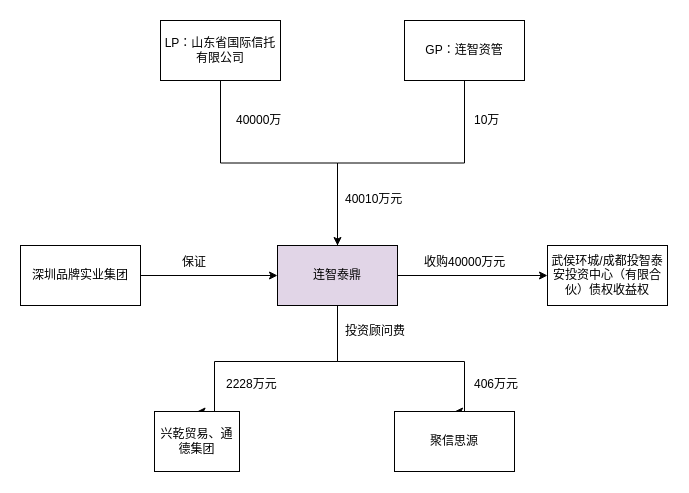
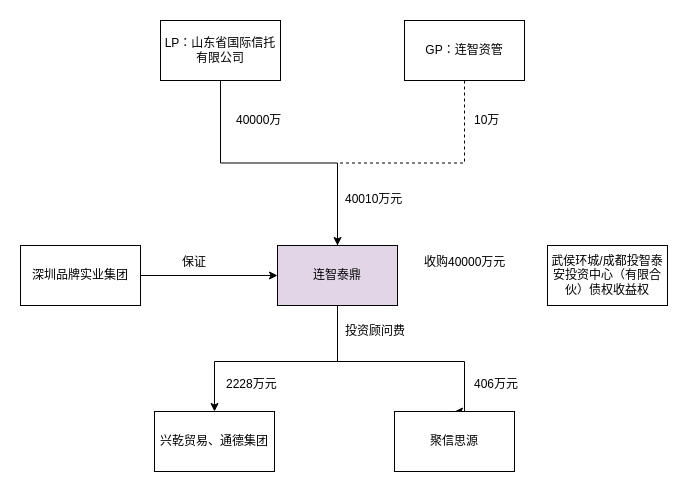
(443, 163) -> (443, 163)
(469, 276) -> none
(197, 442) -> (215, 442)
